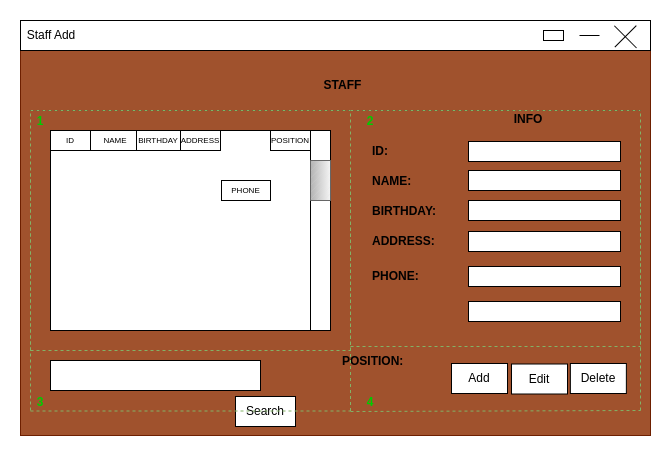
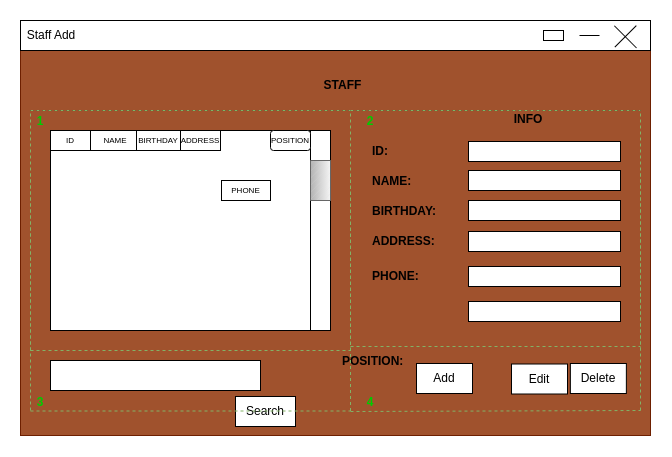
(291, 141) -> (291, 141)
(480, 379) -> (445, 379)
